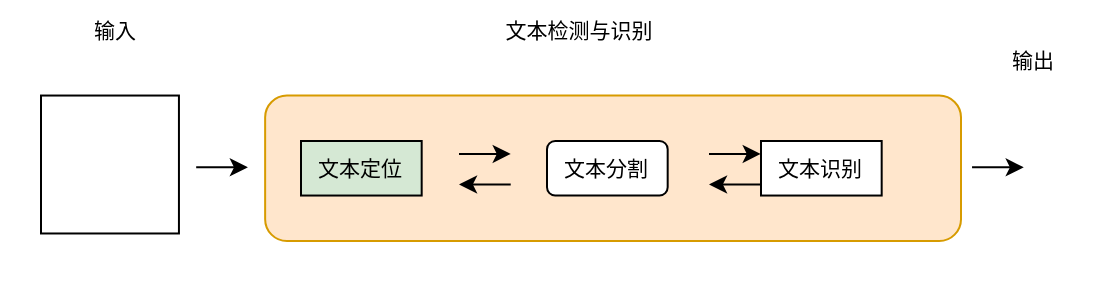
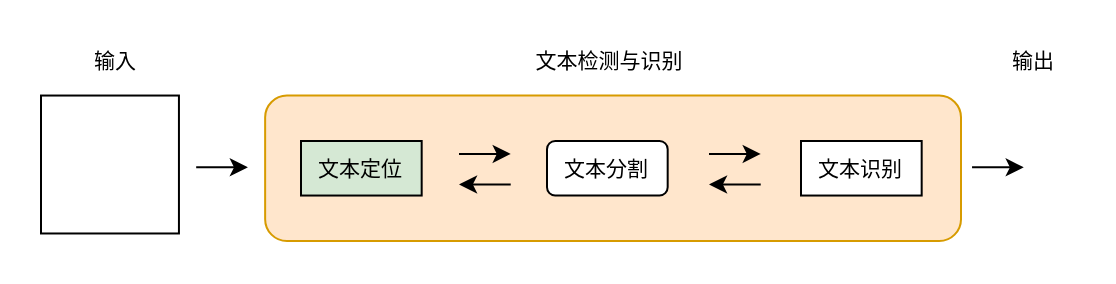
(115, 31) -> (115, 61)
(579, 31) -> (609, 61)
(821, 168) -> (861, 168)
